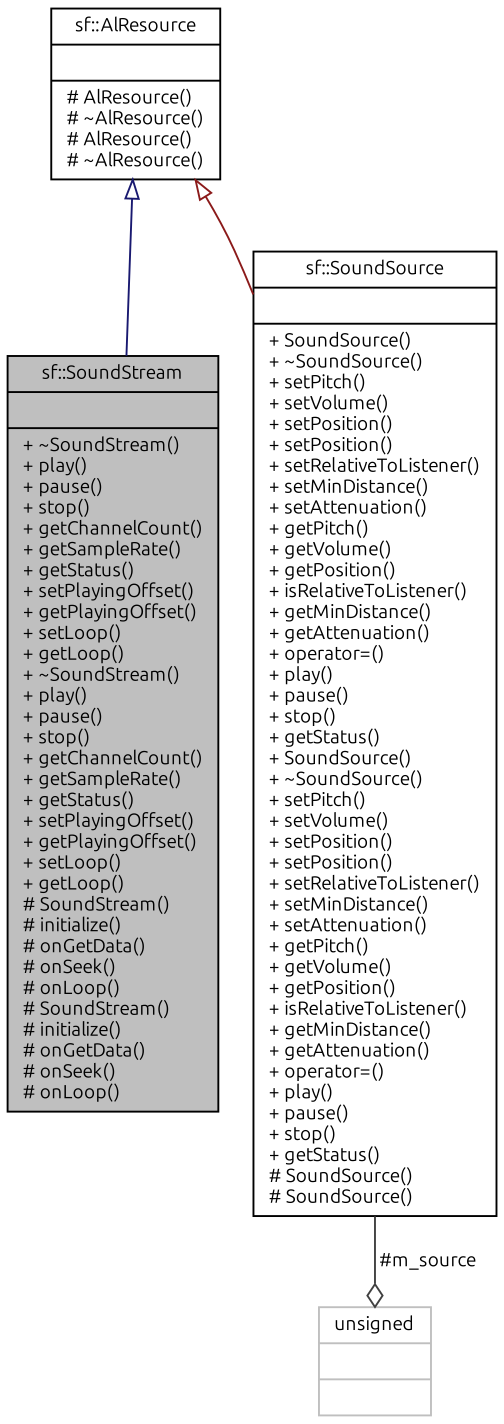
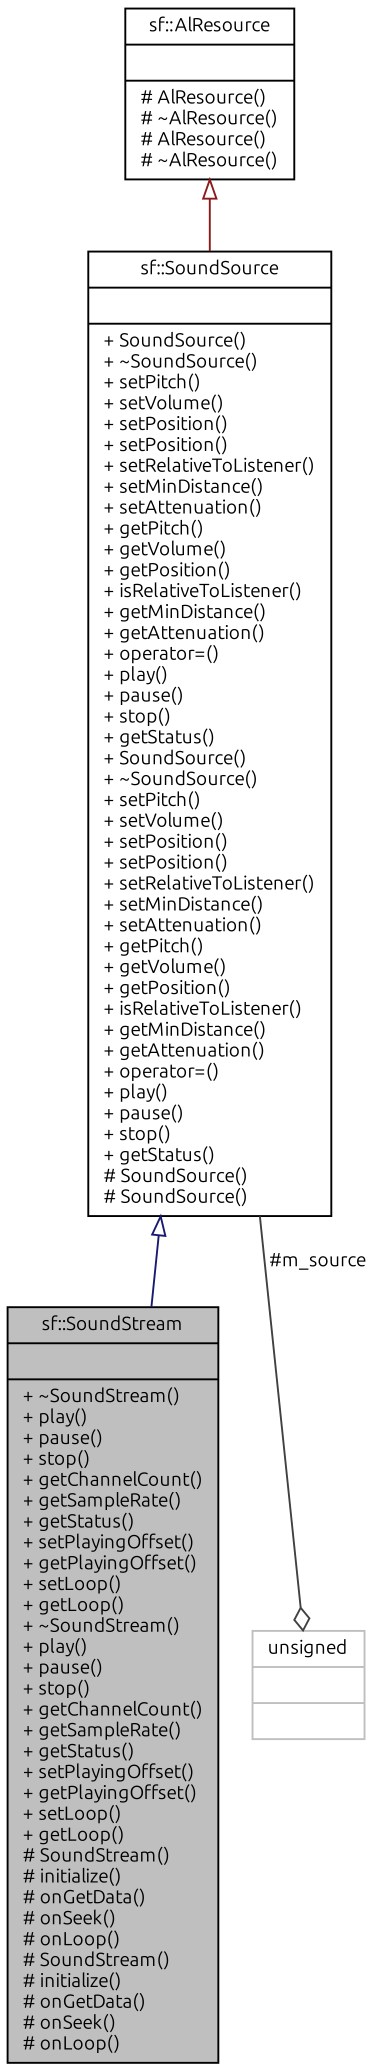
(129, 277) -> (155, 1271)
